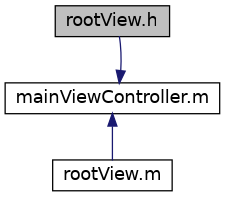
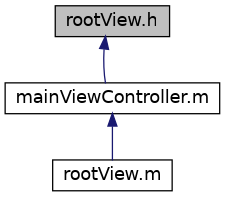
(121, 53) -> (104, 66)
